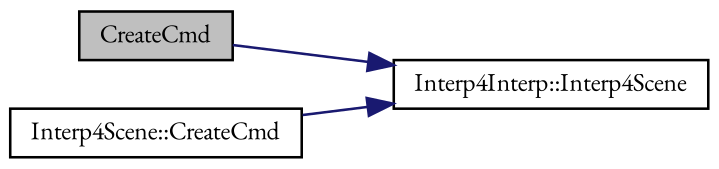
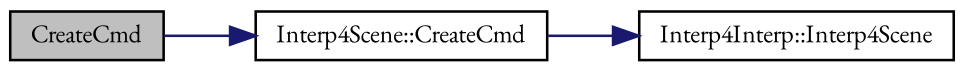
(300, 53) -> (197, 36)
